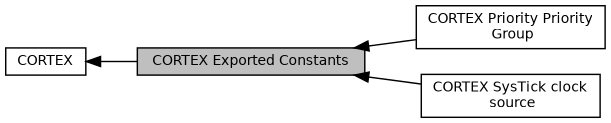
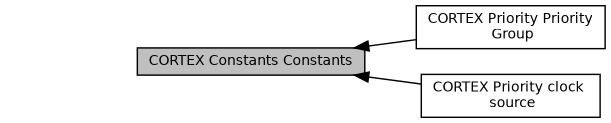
(46, 62) -> none
(251, 62) -> (251, 62)
(511, 96) -> (511, 96)
